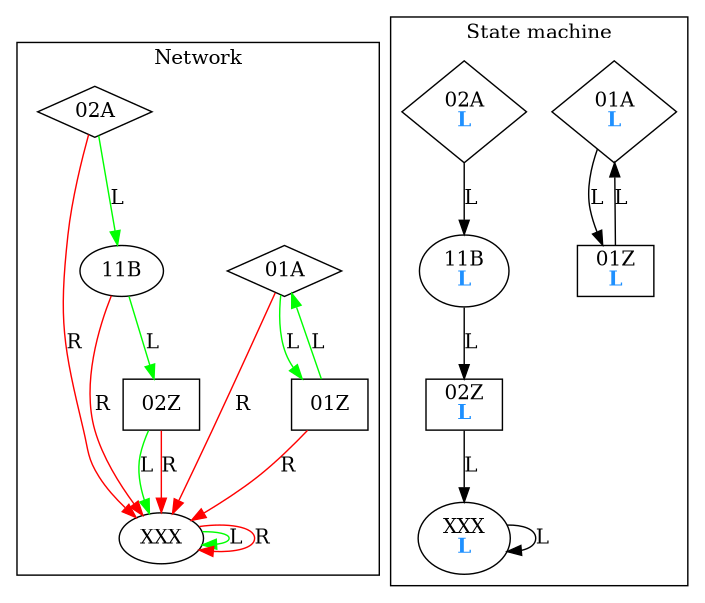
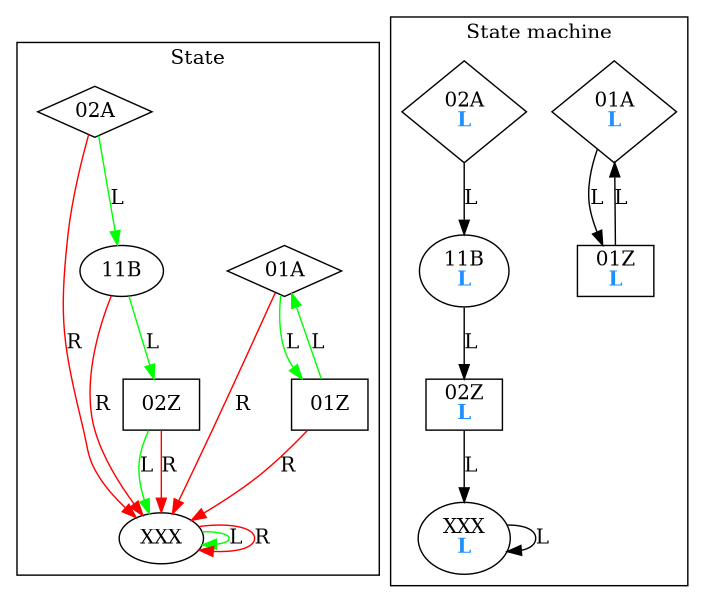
(198, 59) -> (198, 59)
